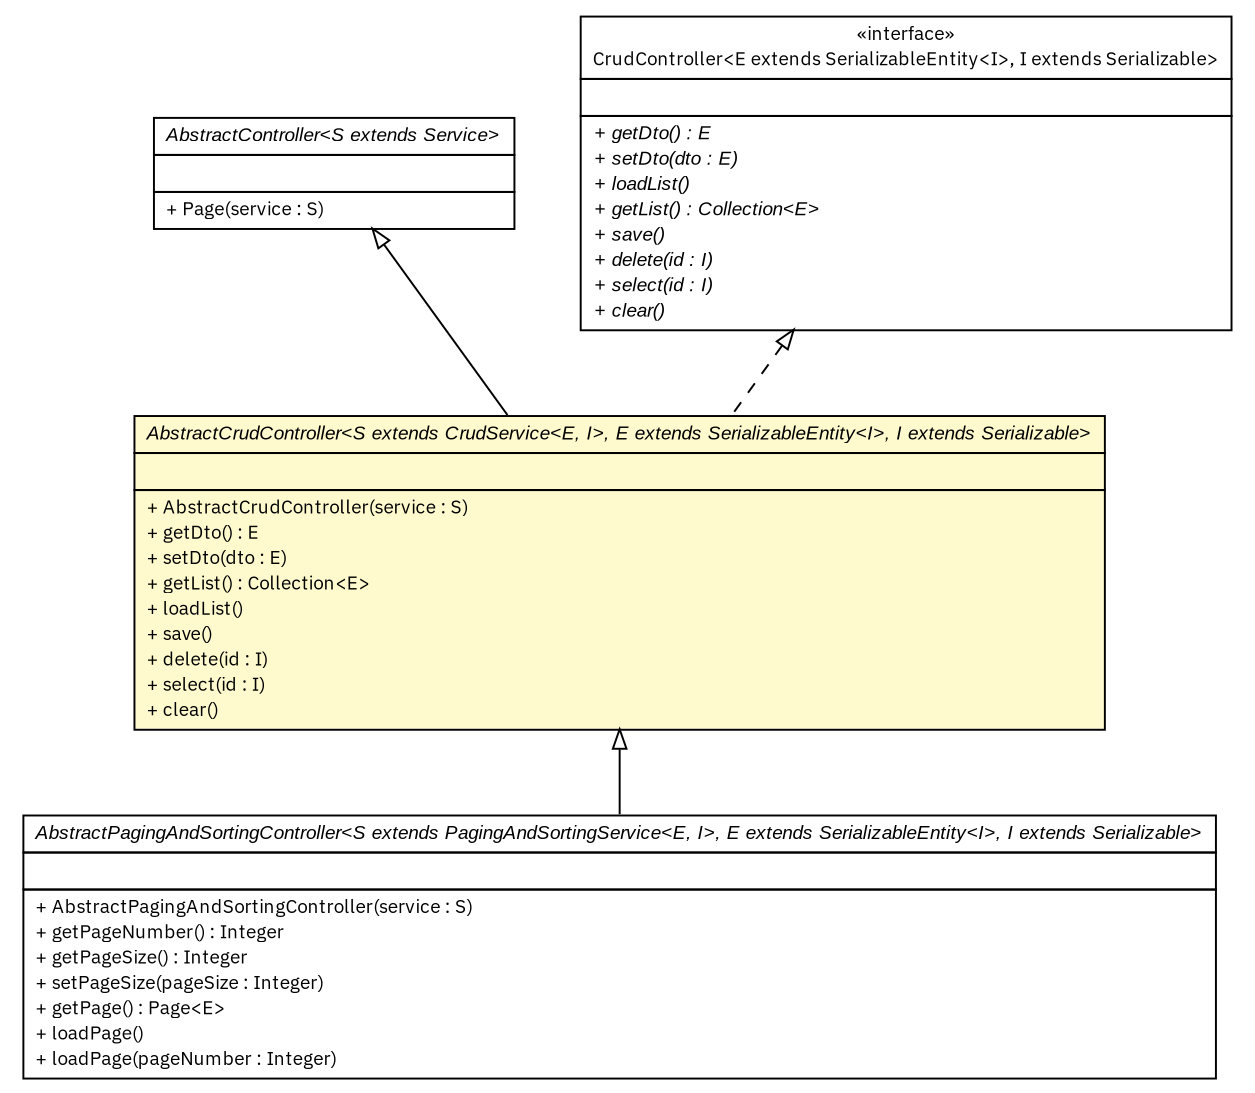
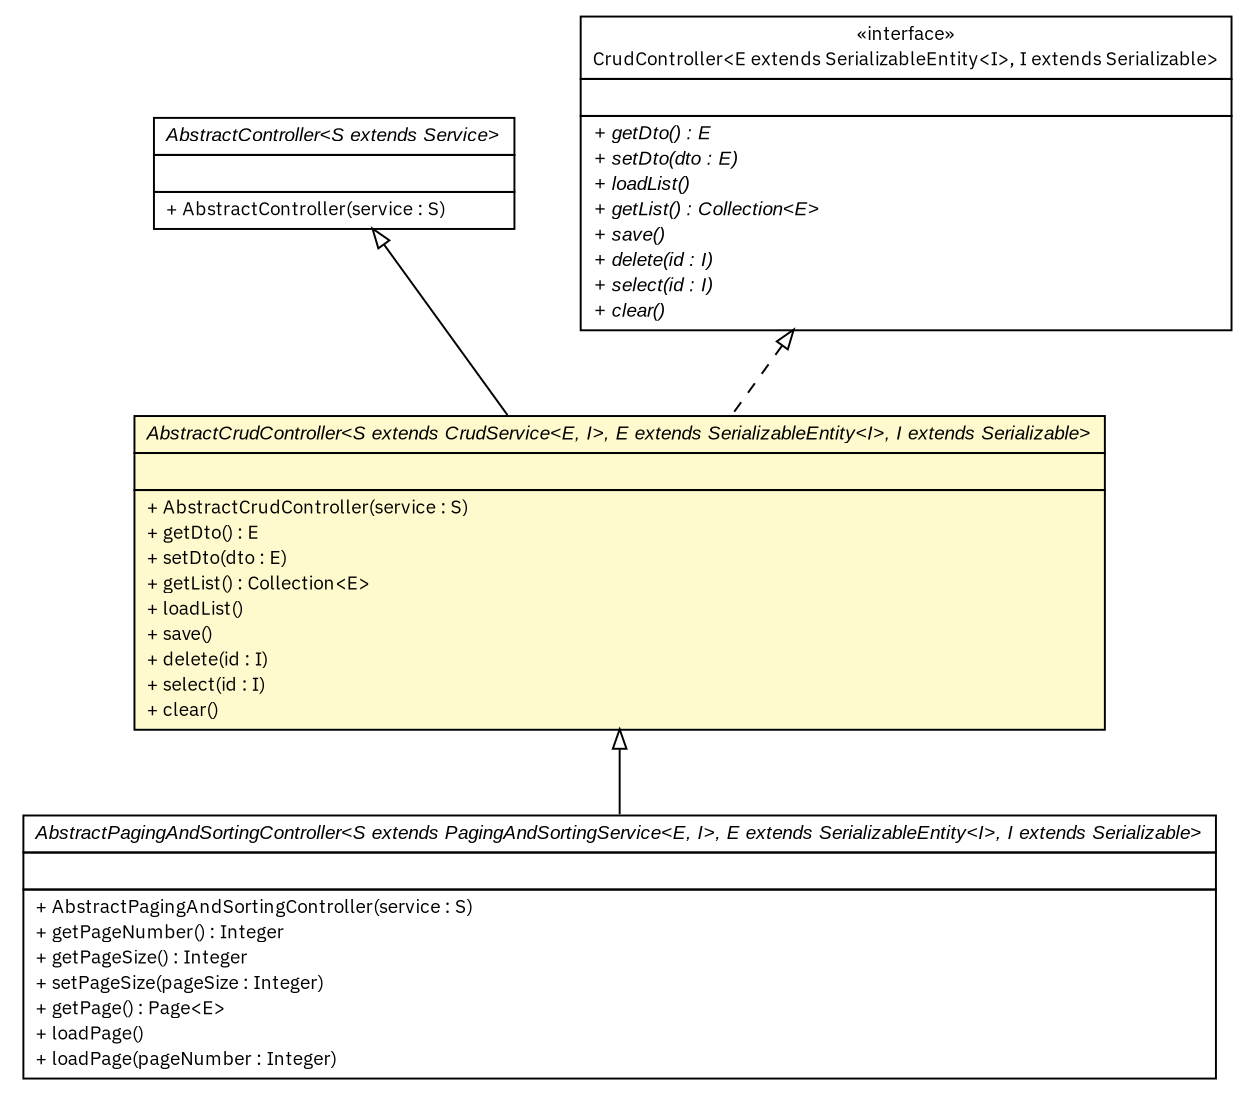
(246, 209) -> (306, 209)
